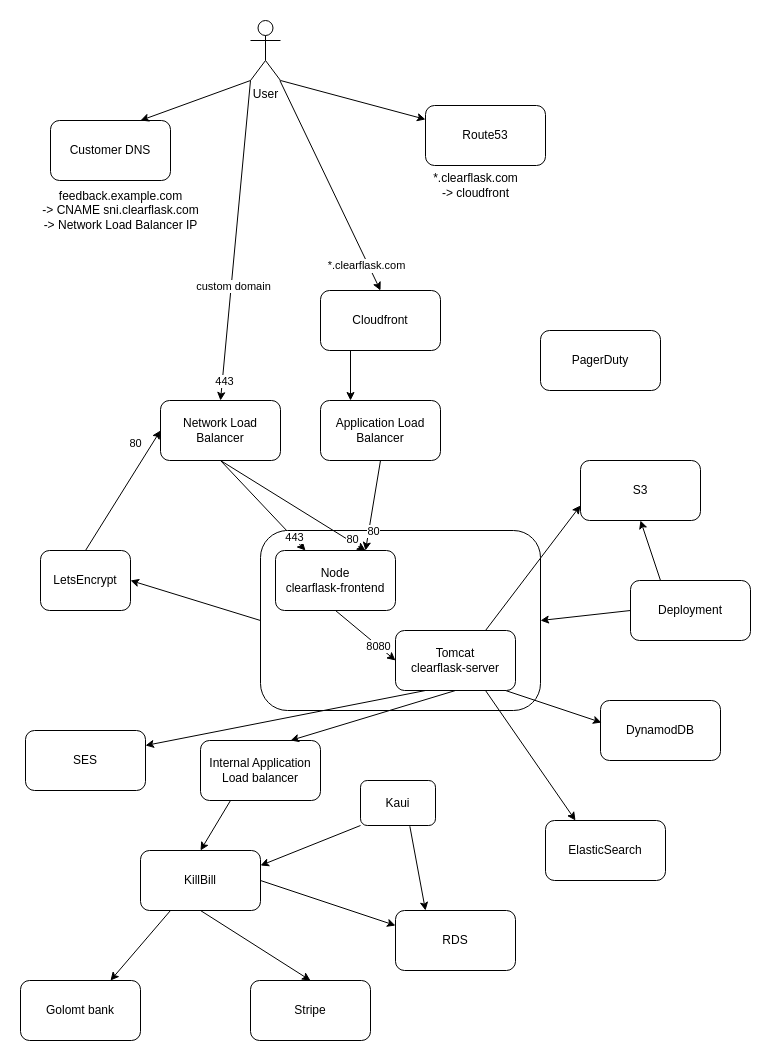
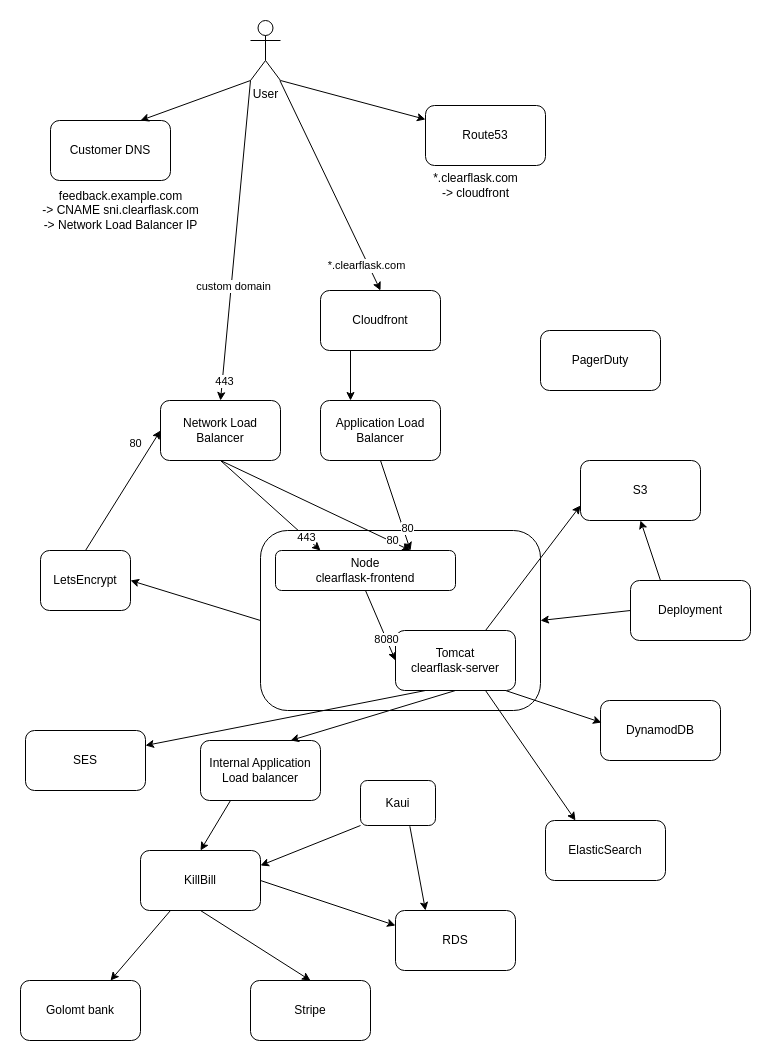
(336, 581) -> (366, 571)
